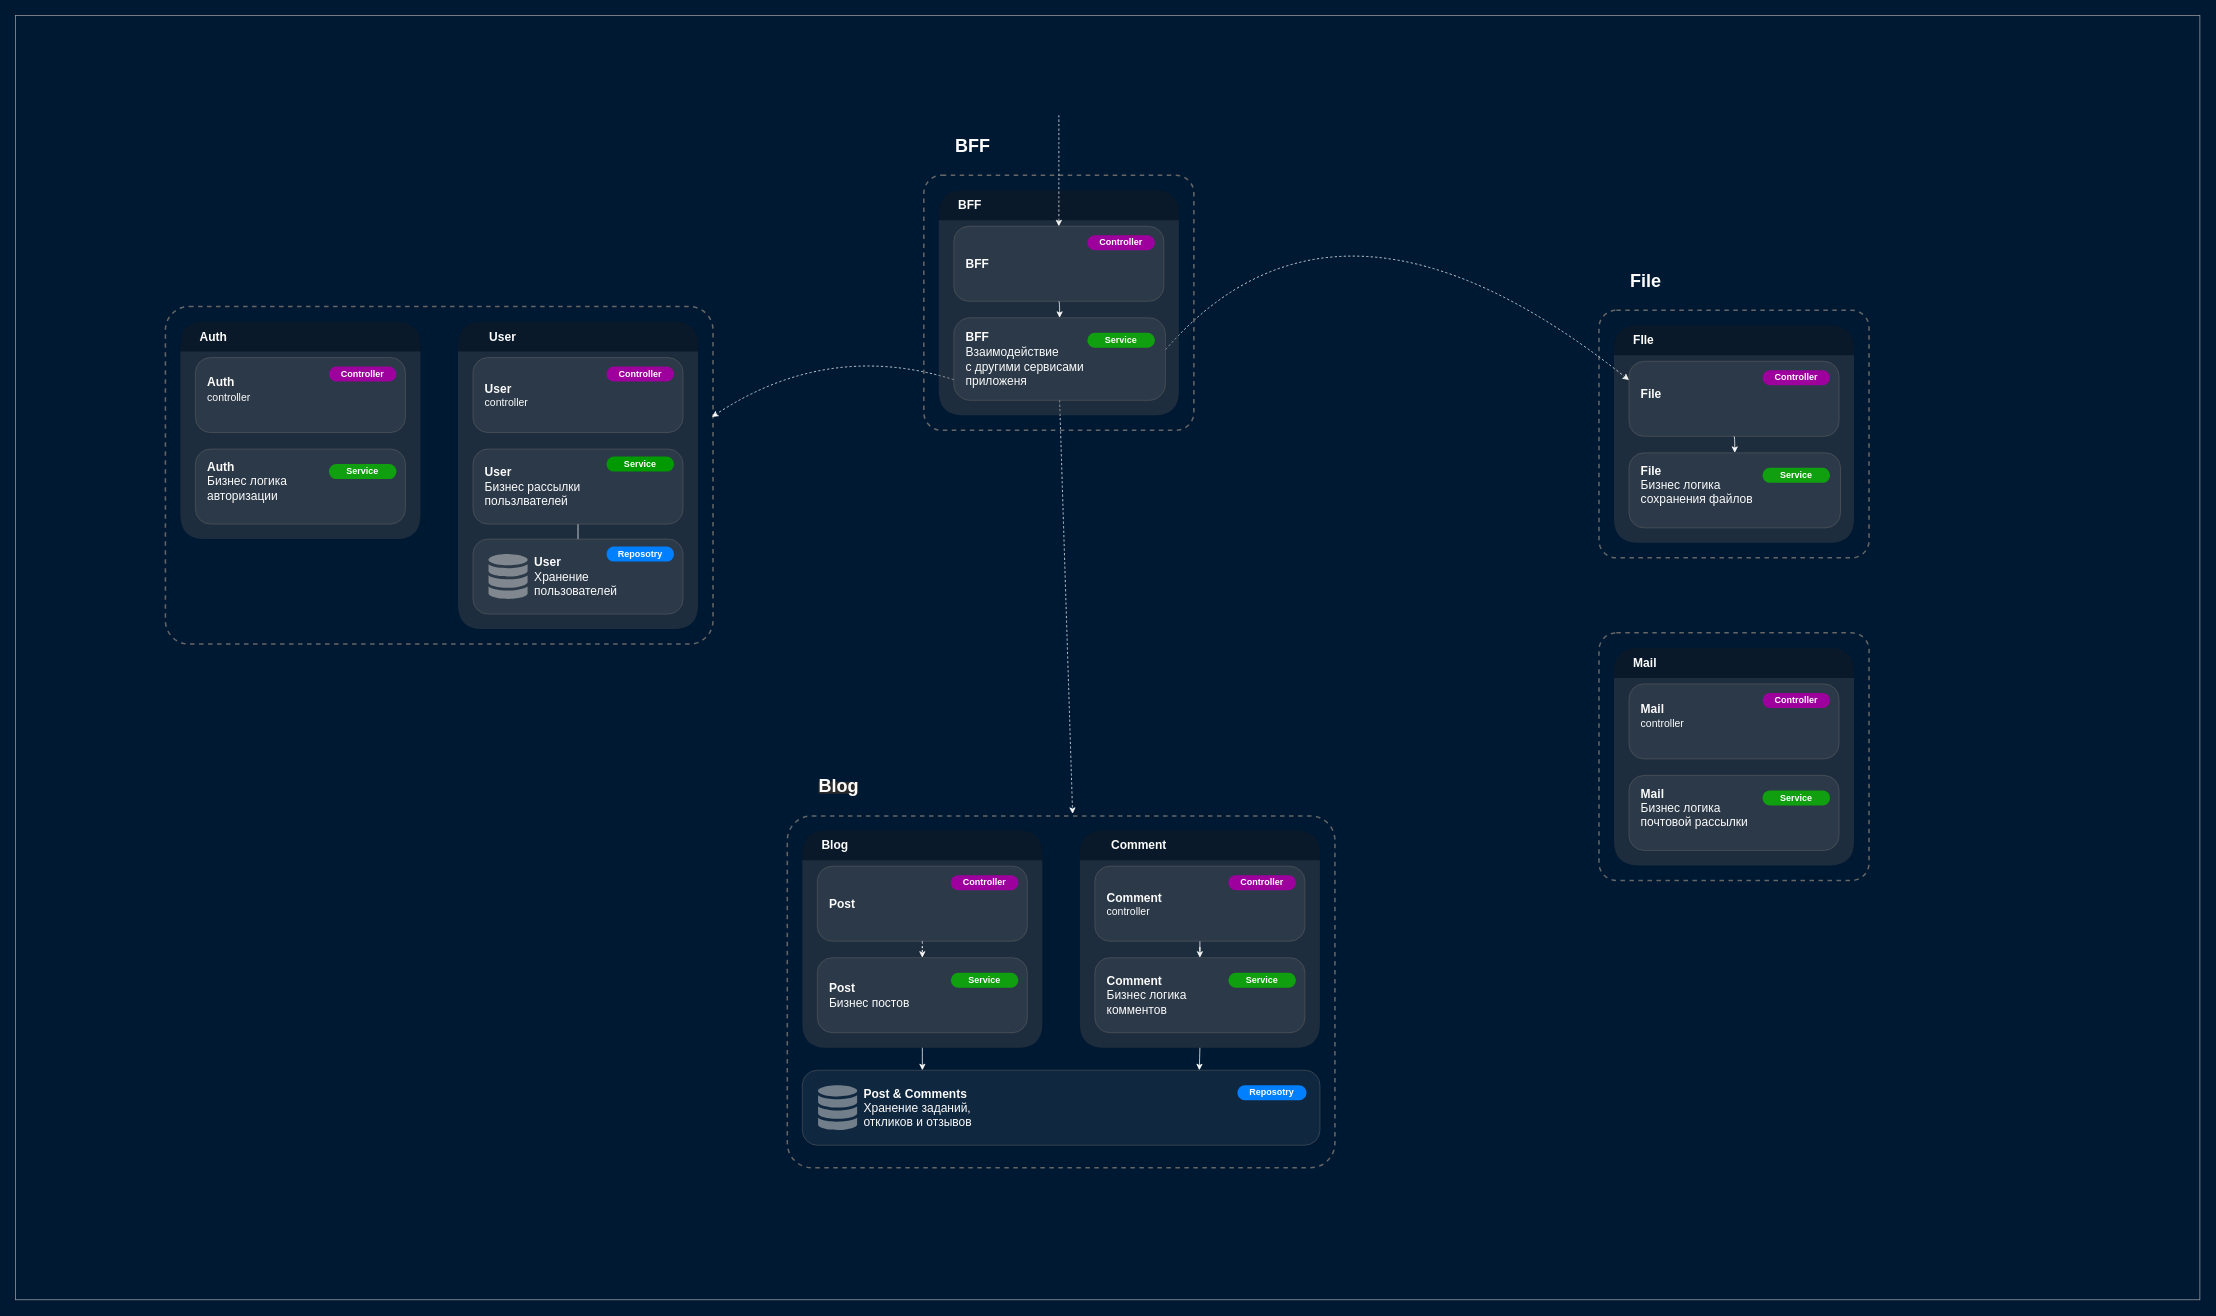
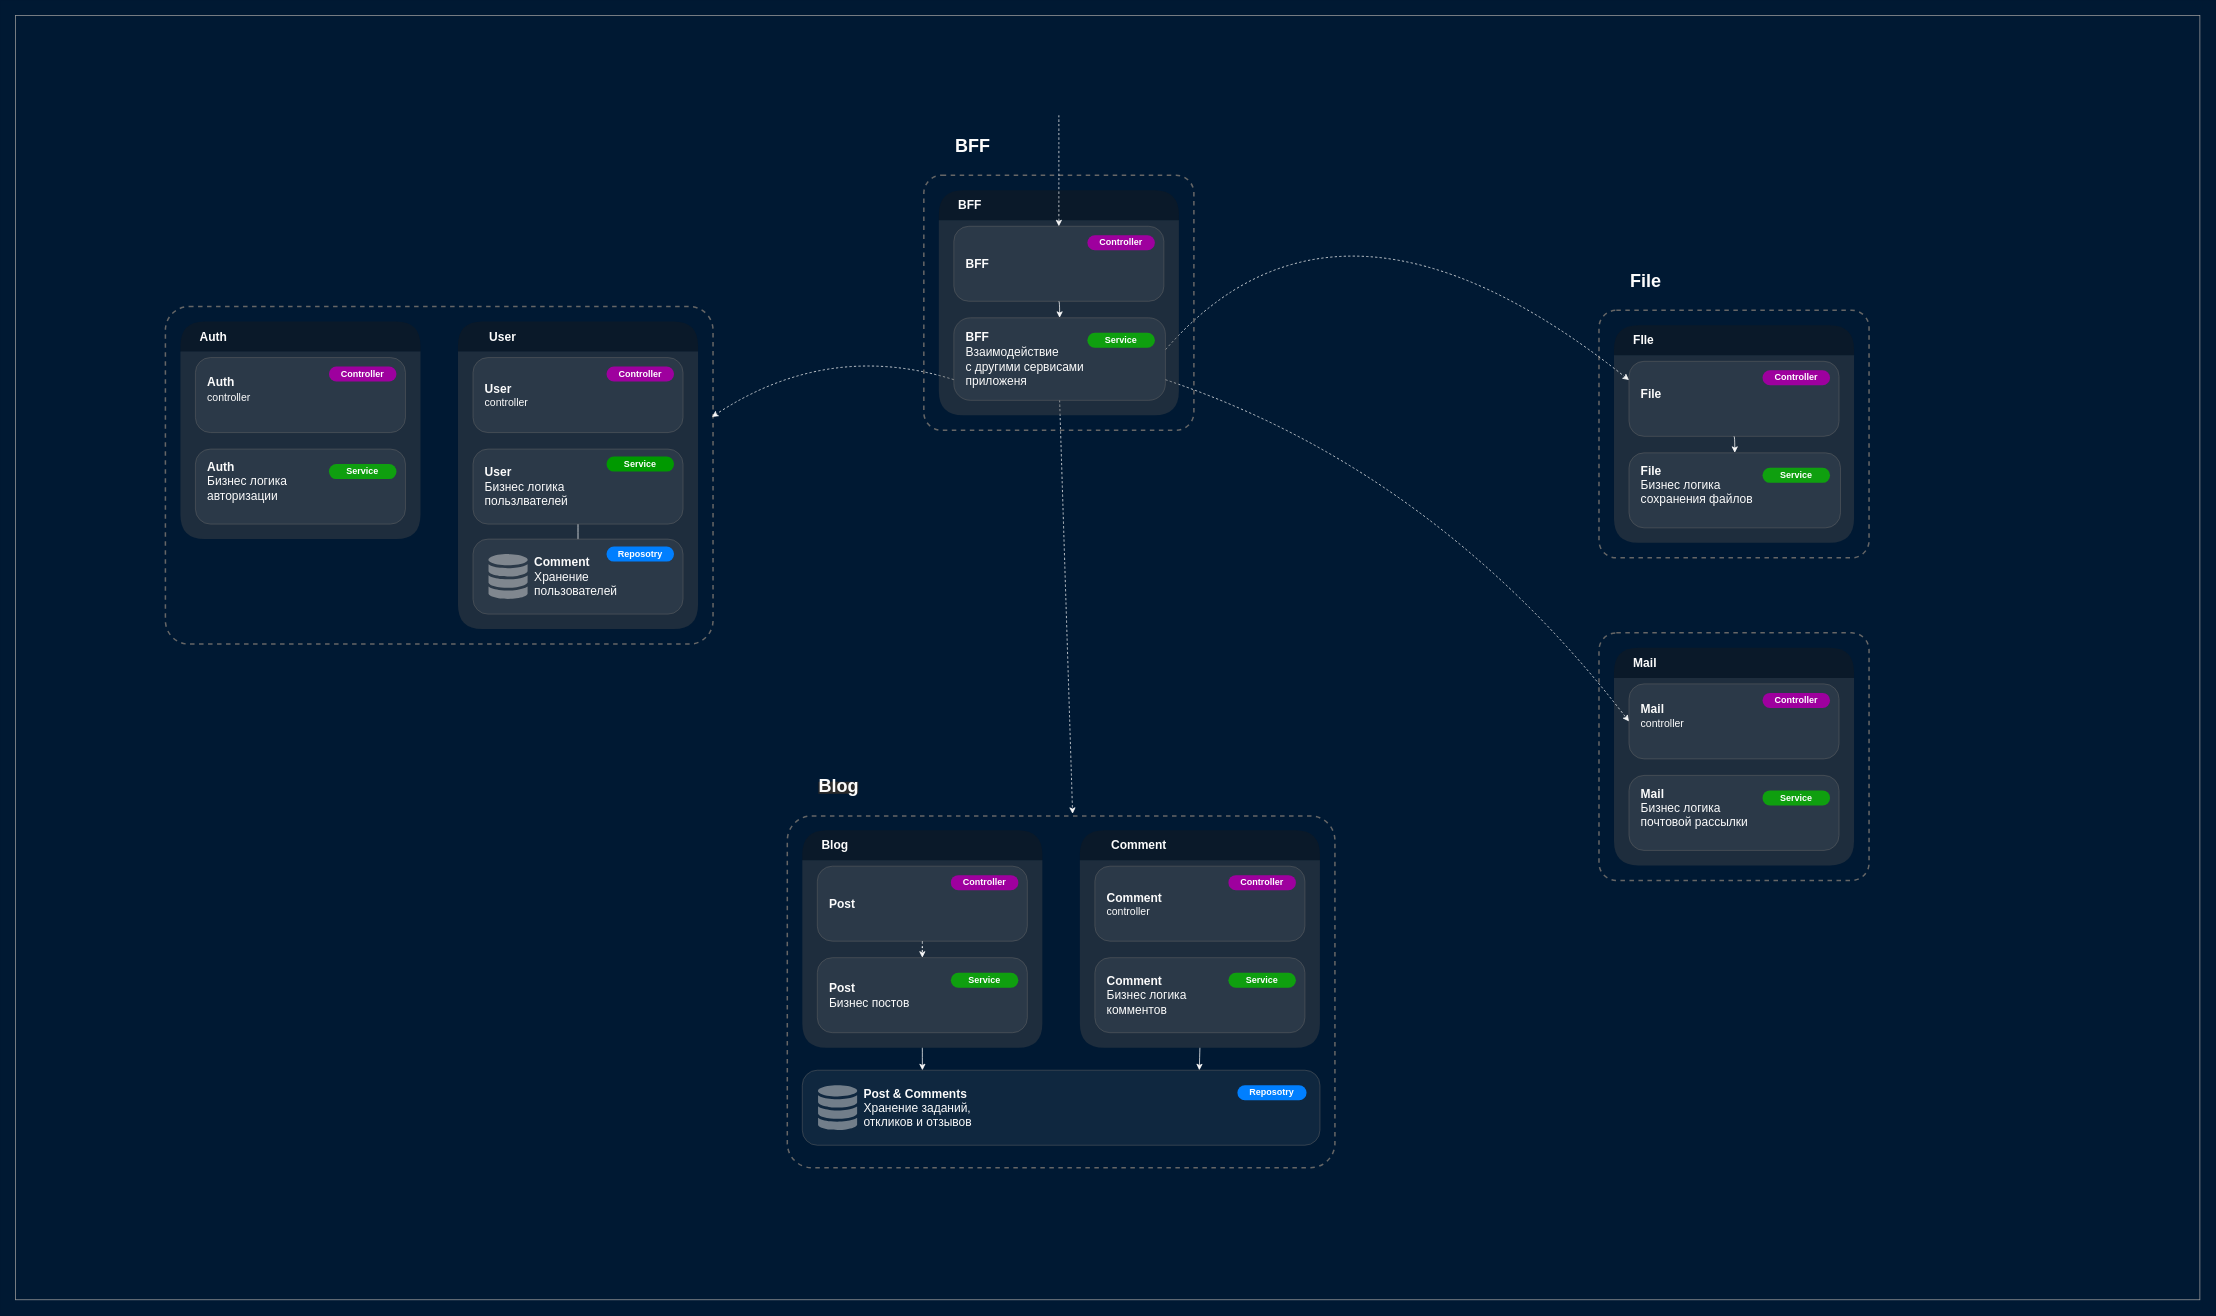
none -> (1243, 410)
(522, 486) -> (518, 486)
(540, 576) -> (547, 576)
(1200, 949) -> none
